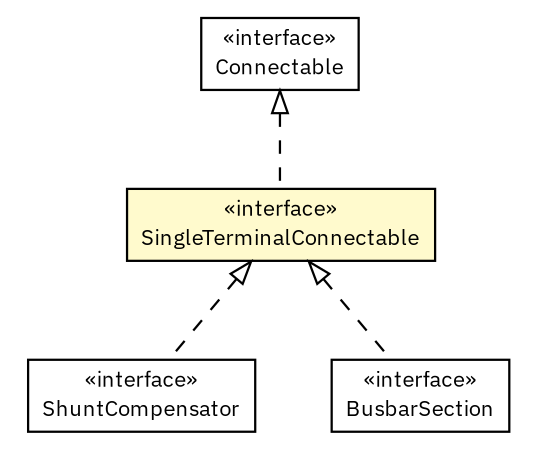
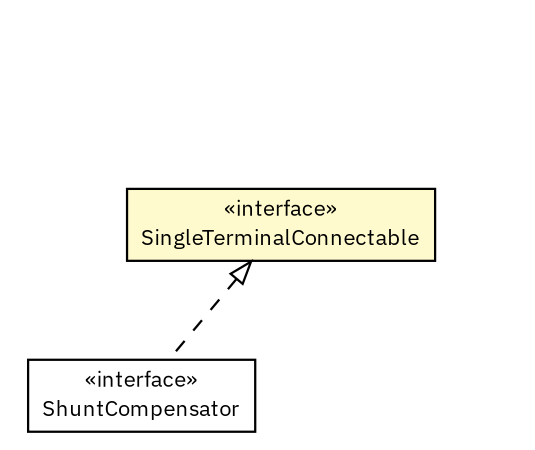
(280, 54) -> none
(419, 396) -> none
